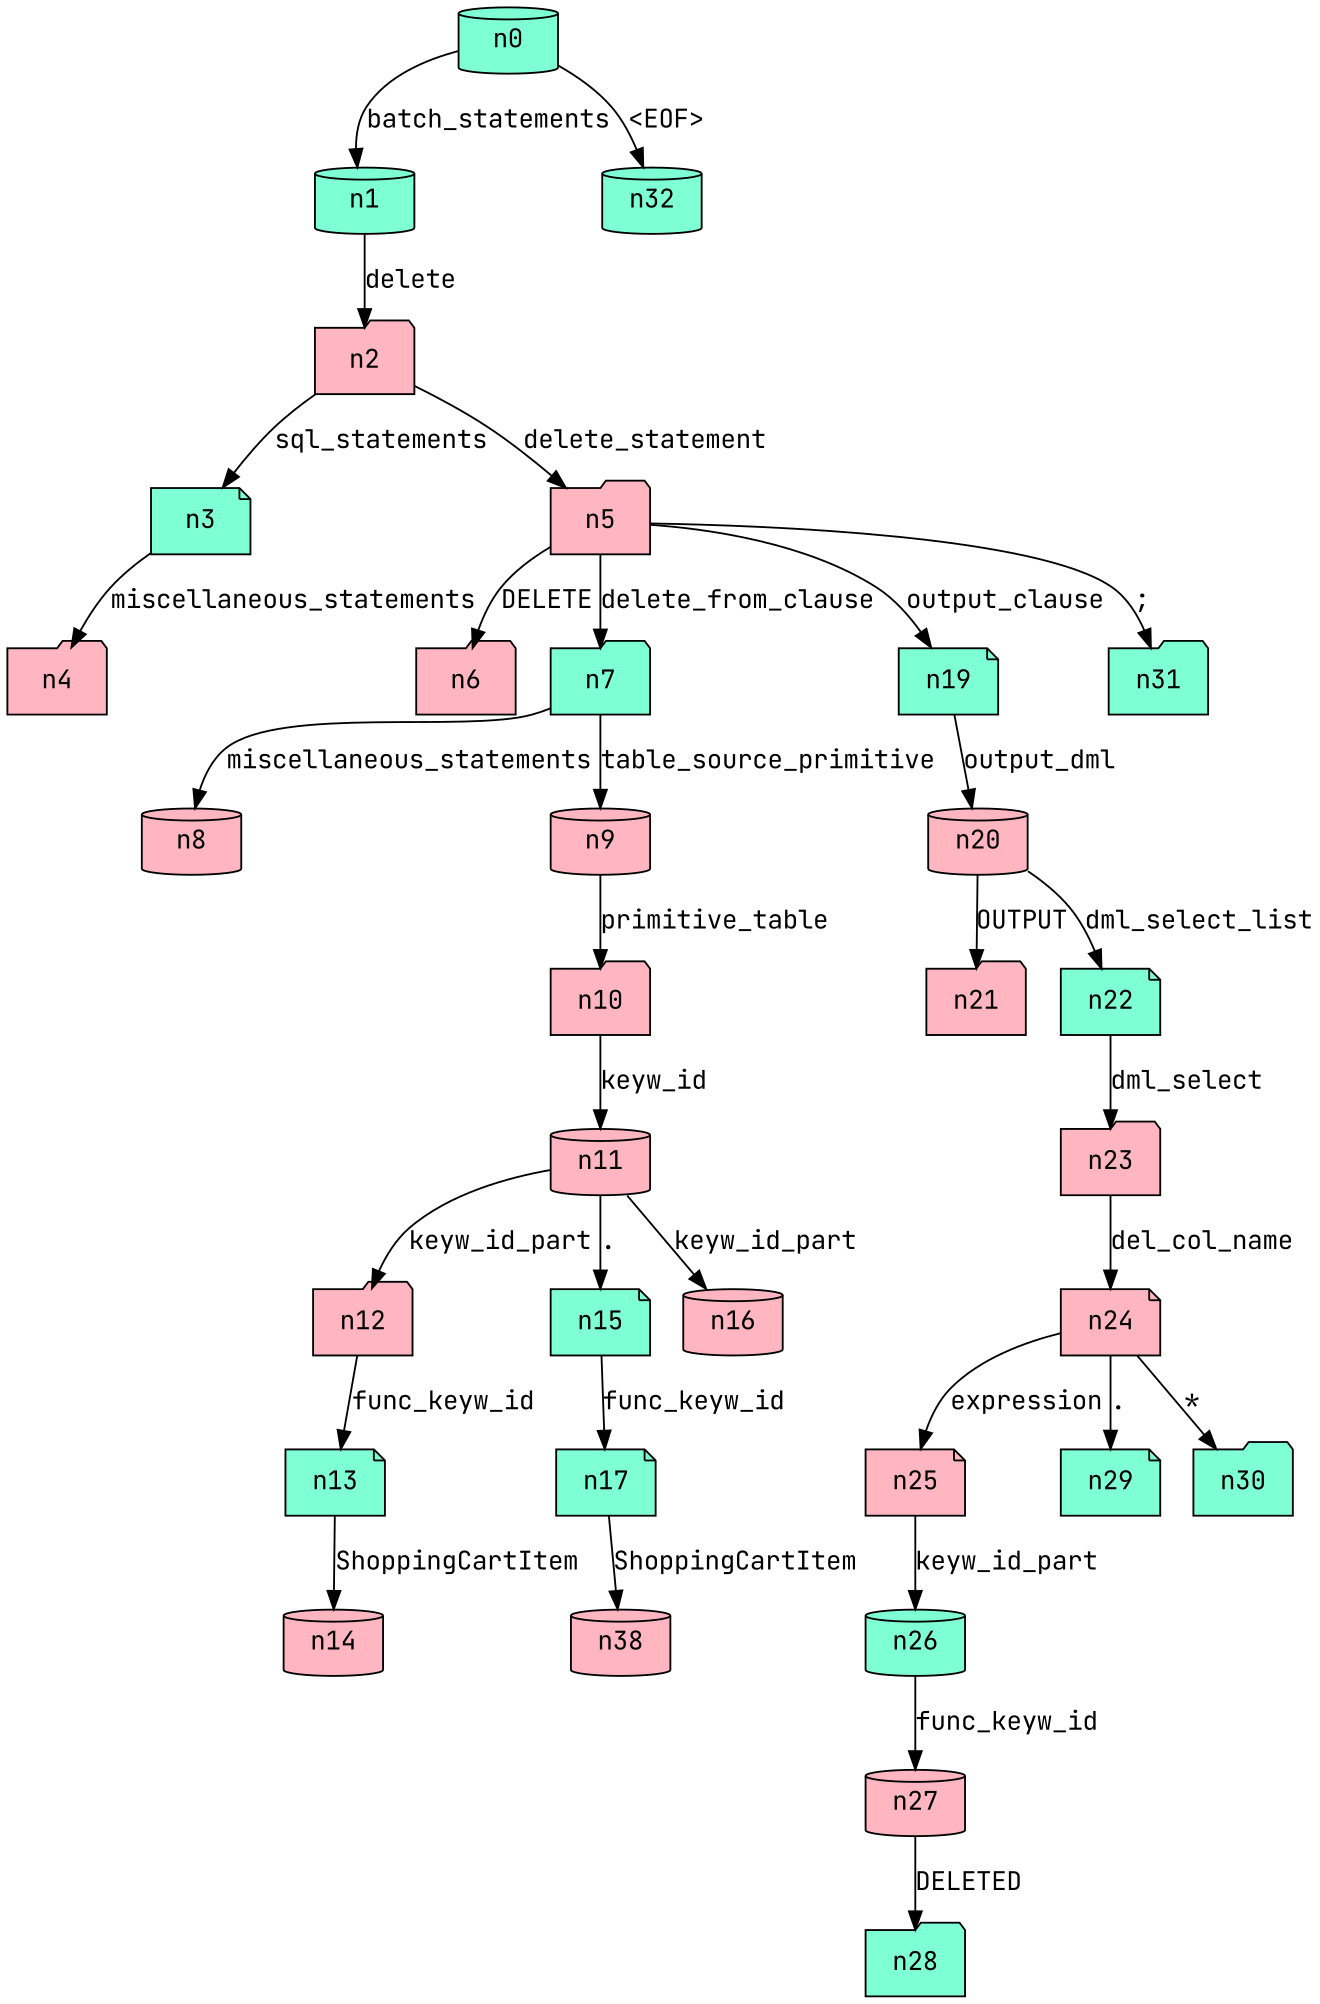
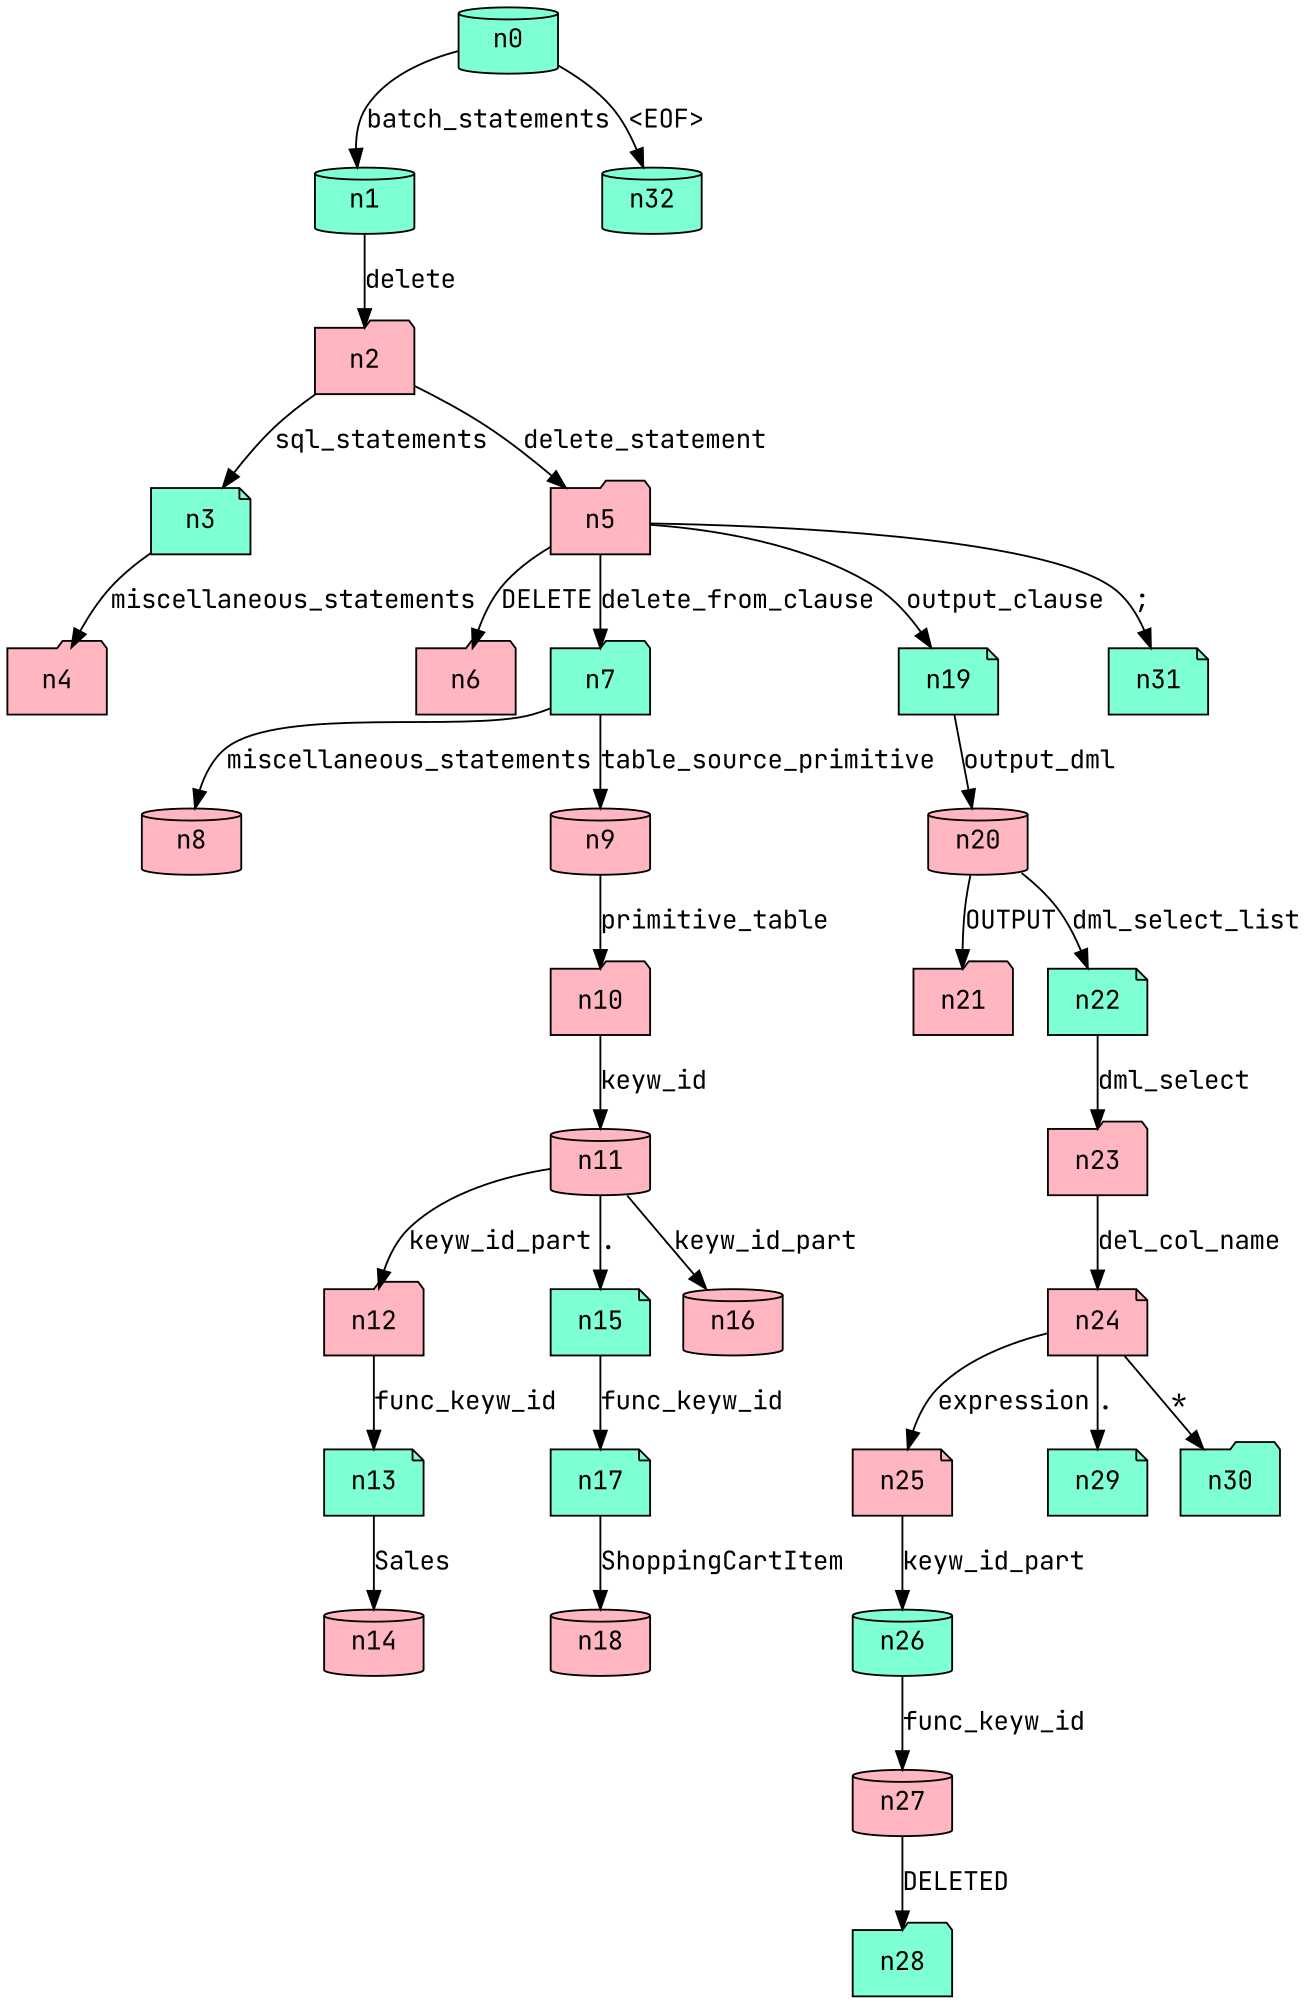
(1158, 681) -> (1158, 681)
(458, 1563) -> (413, 1563)
(621, 1643) -> (600, 1643)
